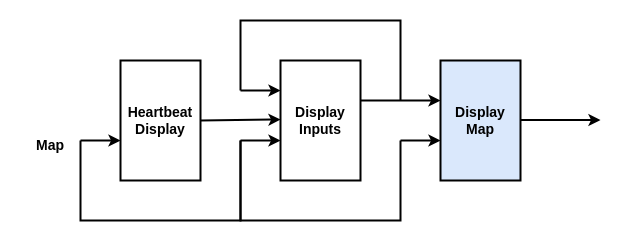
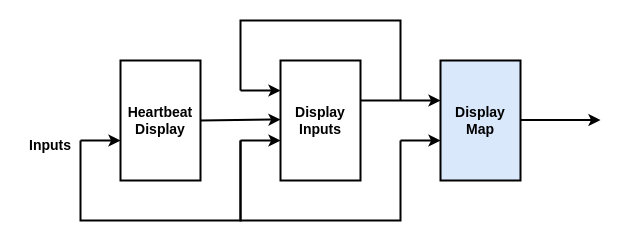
(51, 146) -> (51, 146)
